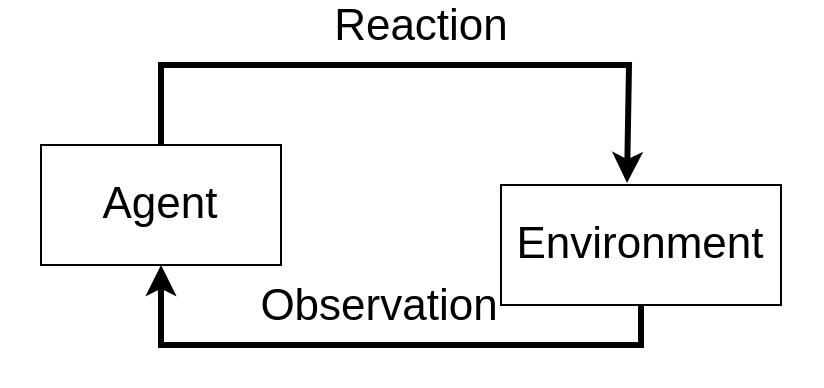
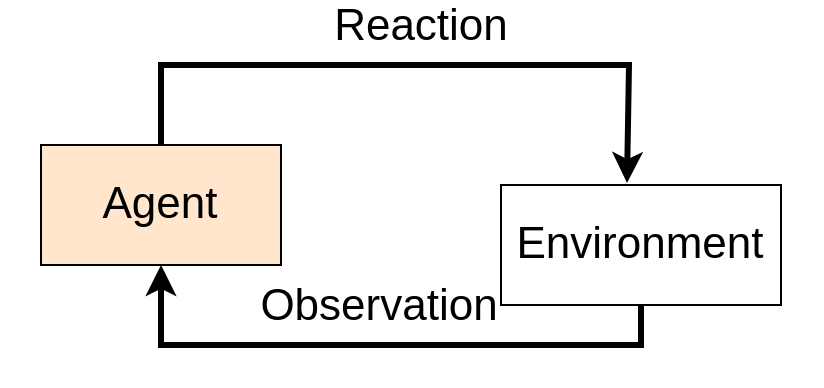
(161, 205) -> (161, 205)
